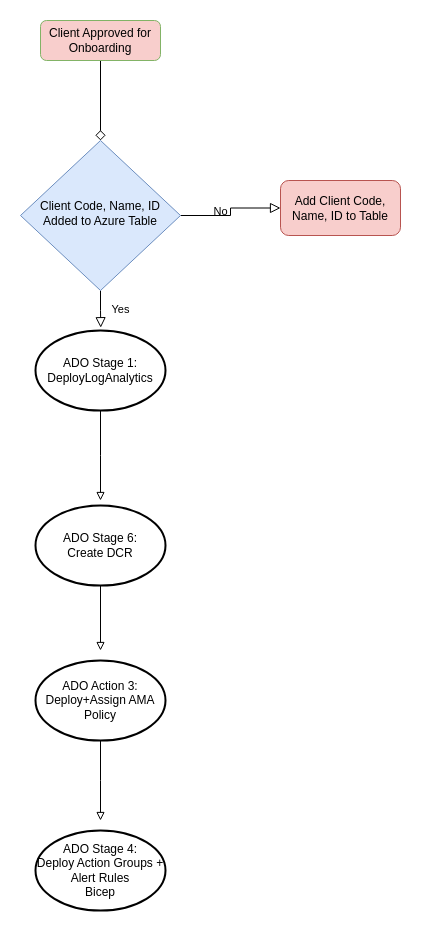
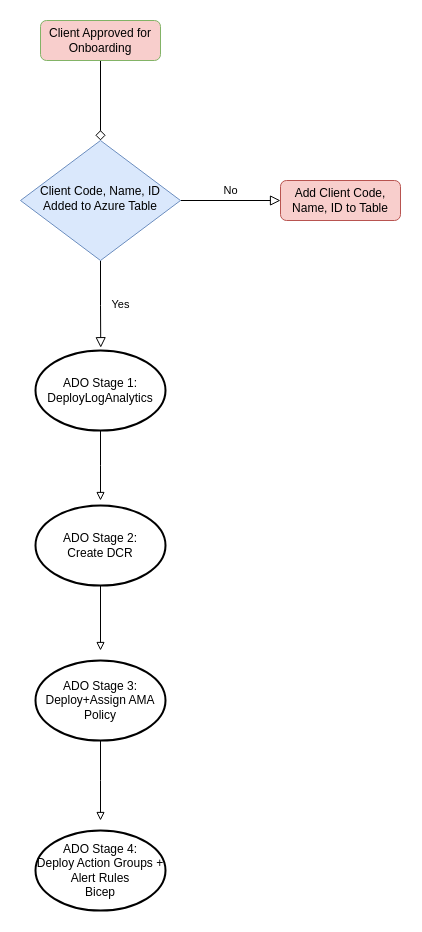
(341, 208) -> (341, 201)
(101, 216) -> (101, 201)
(101, 371) -> (101, 391)
(101, 546) -> (101, 546)
(101, 701) -> (101, 701)
